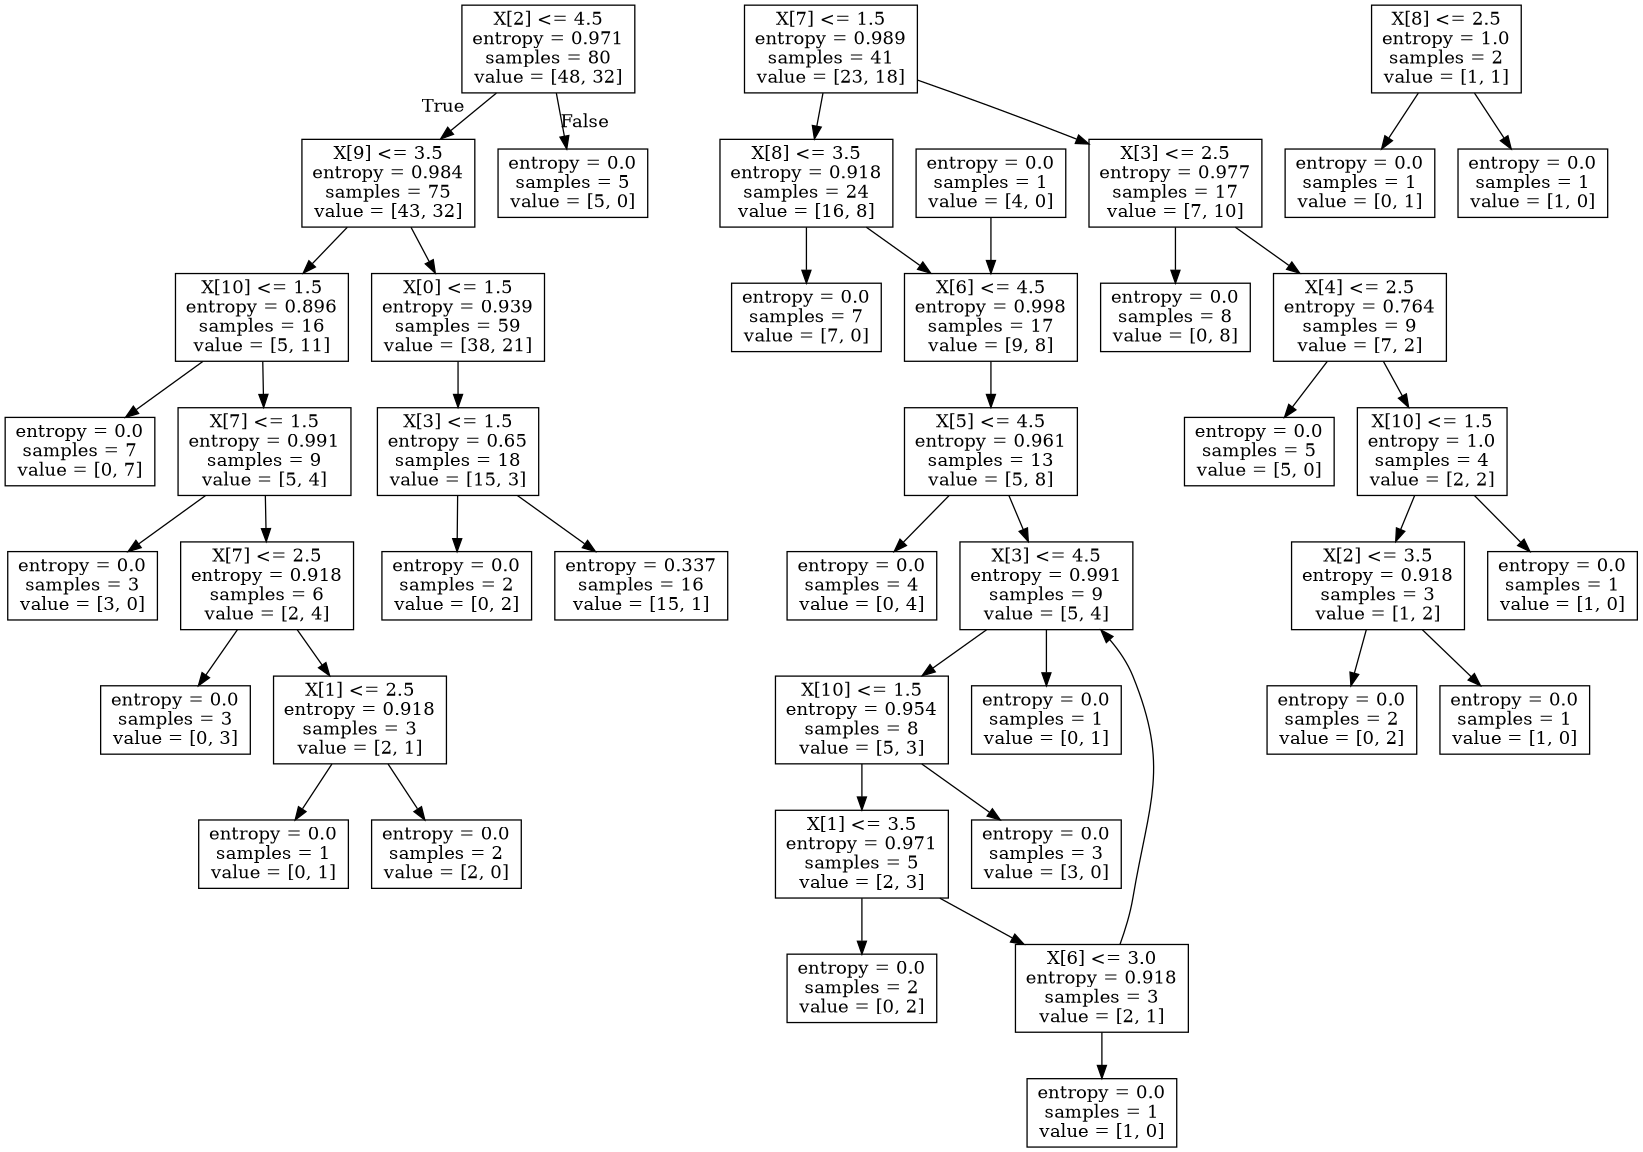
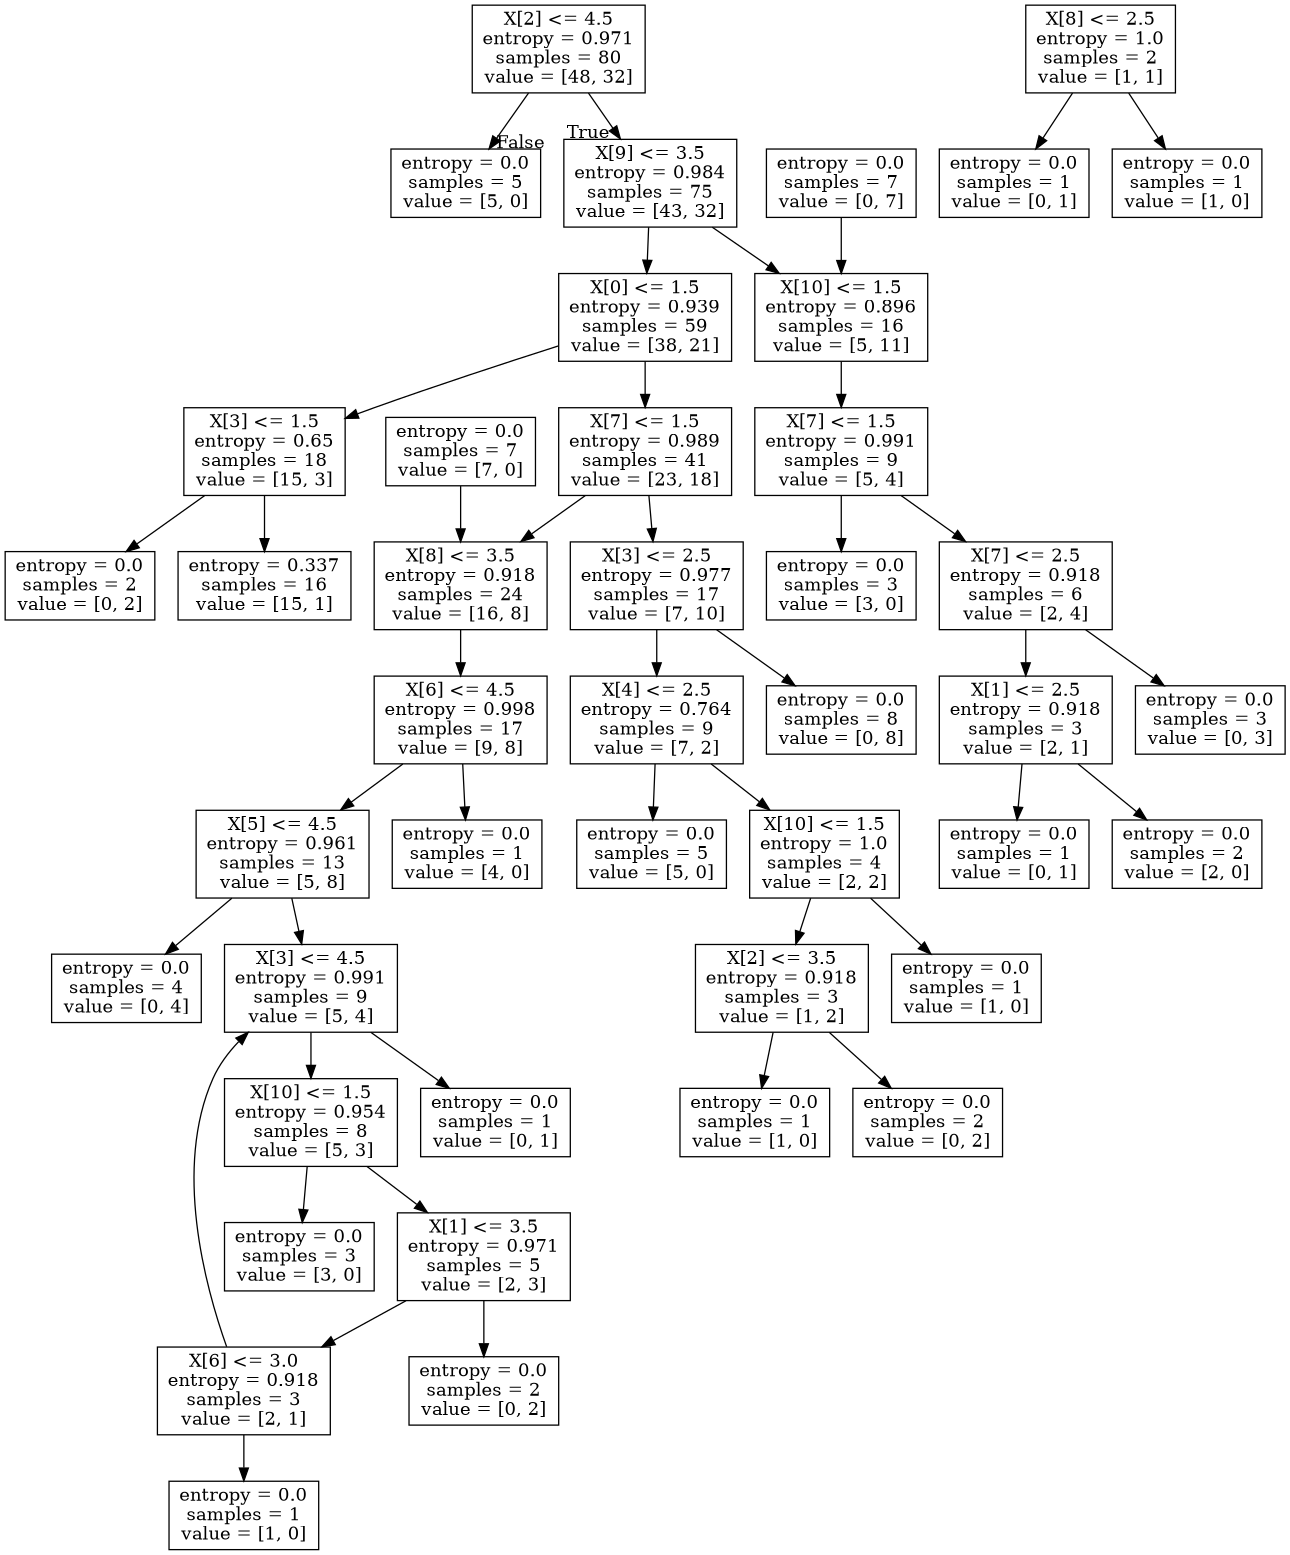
(991, 239) -> (464, 786)
(806, 249) -> (461, 507)
none -> (645, 378)
(170, 386) -> (841, 239)
